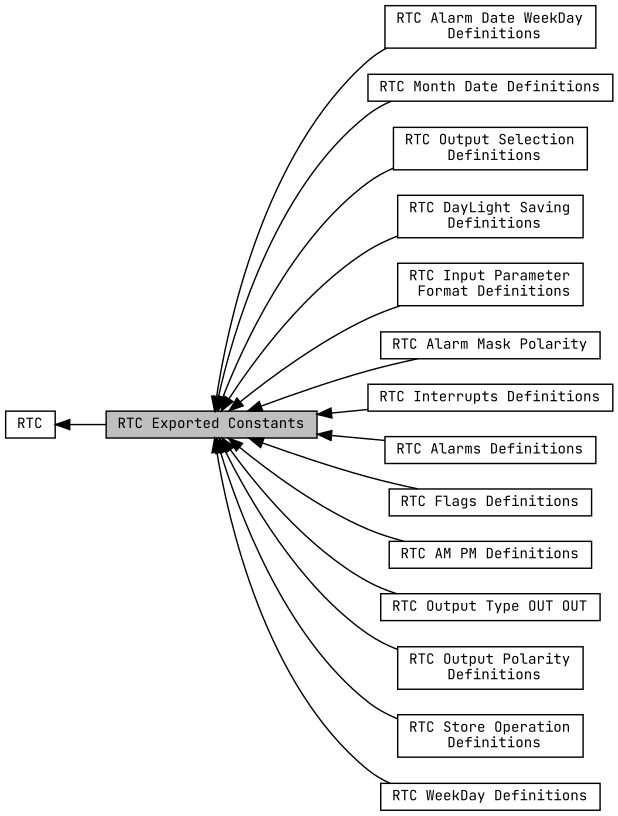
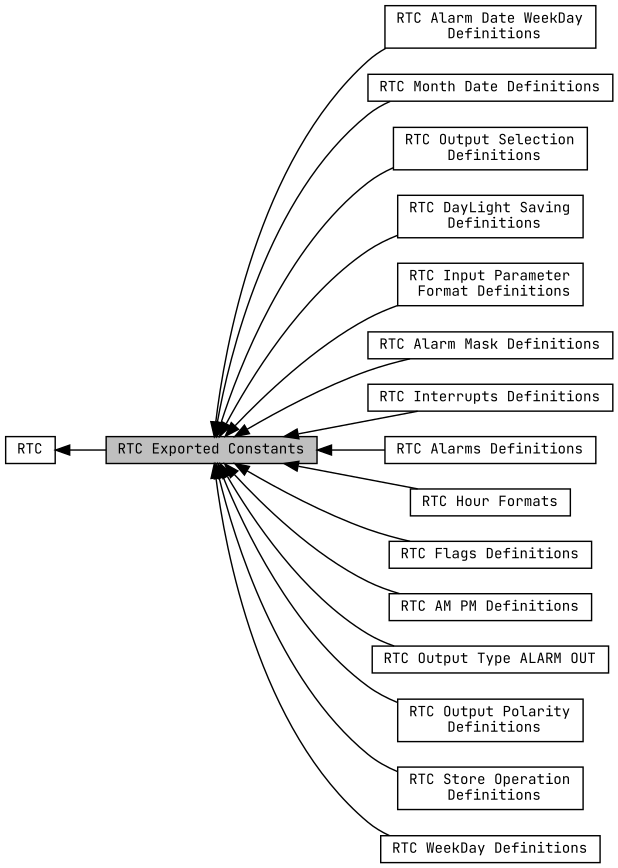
(490, 345) -> (490, 345)
none -> (490, 502)
(490, 607) -> (490, 660)
